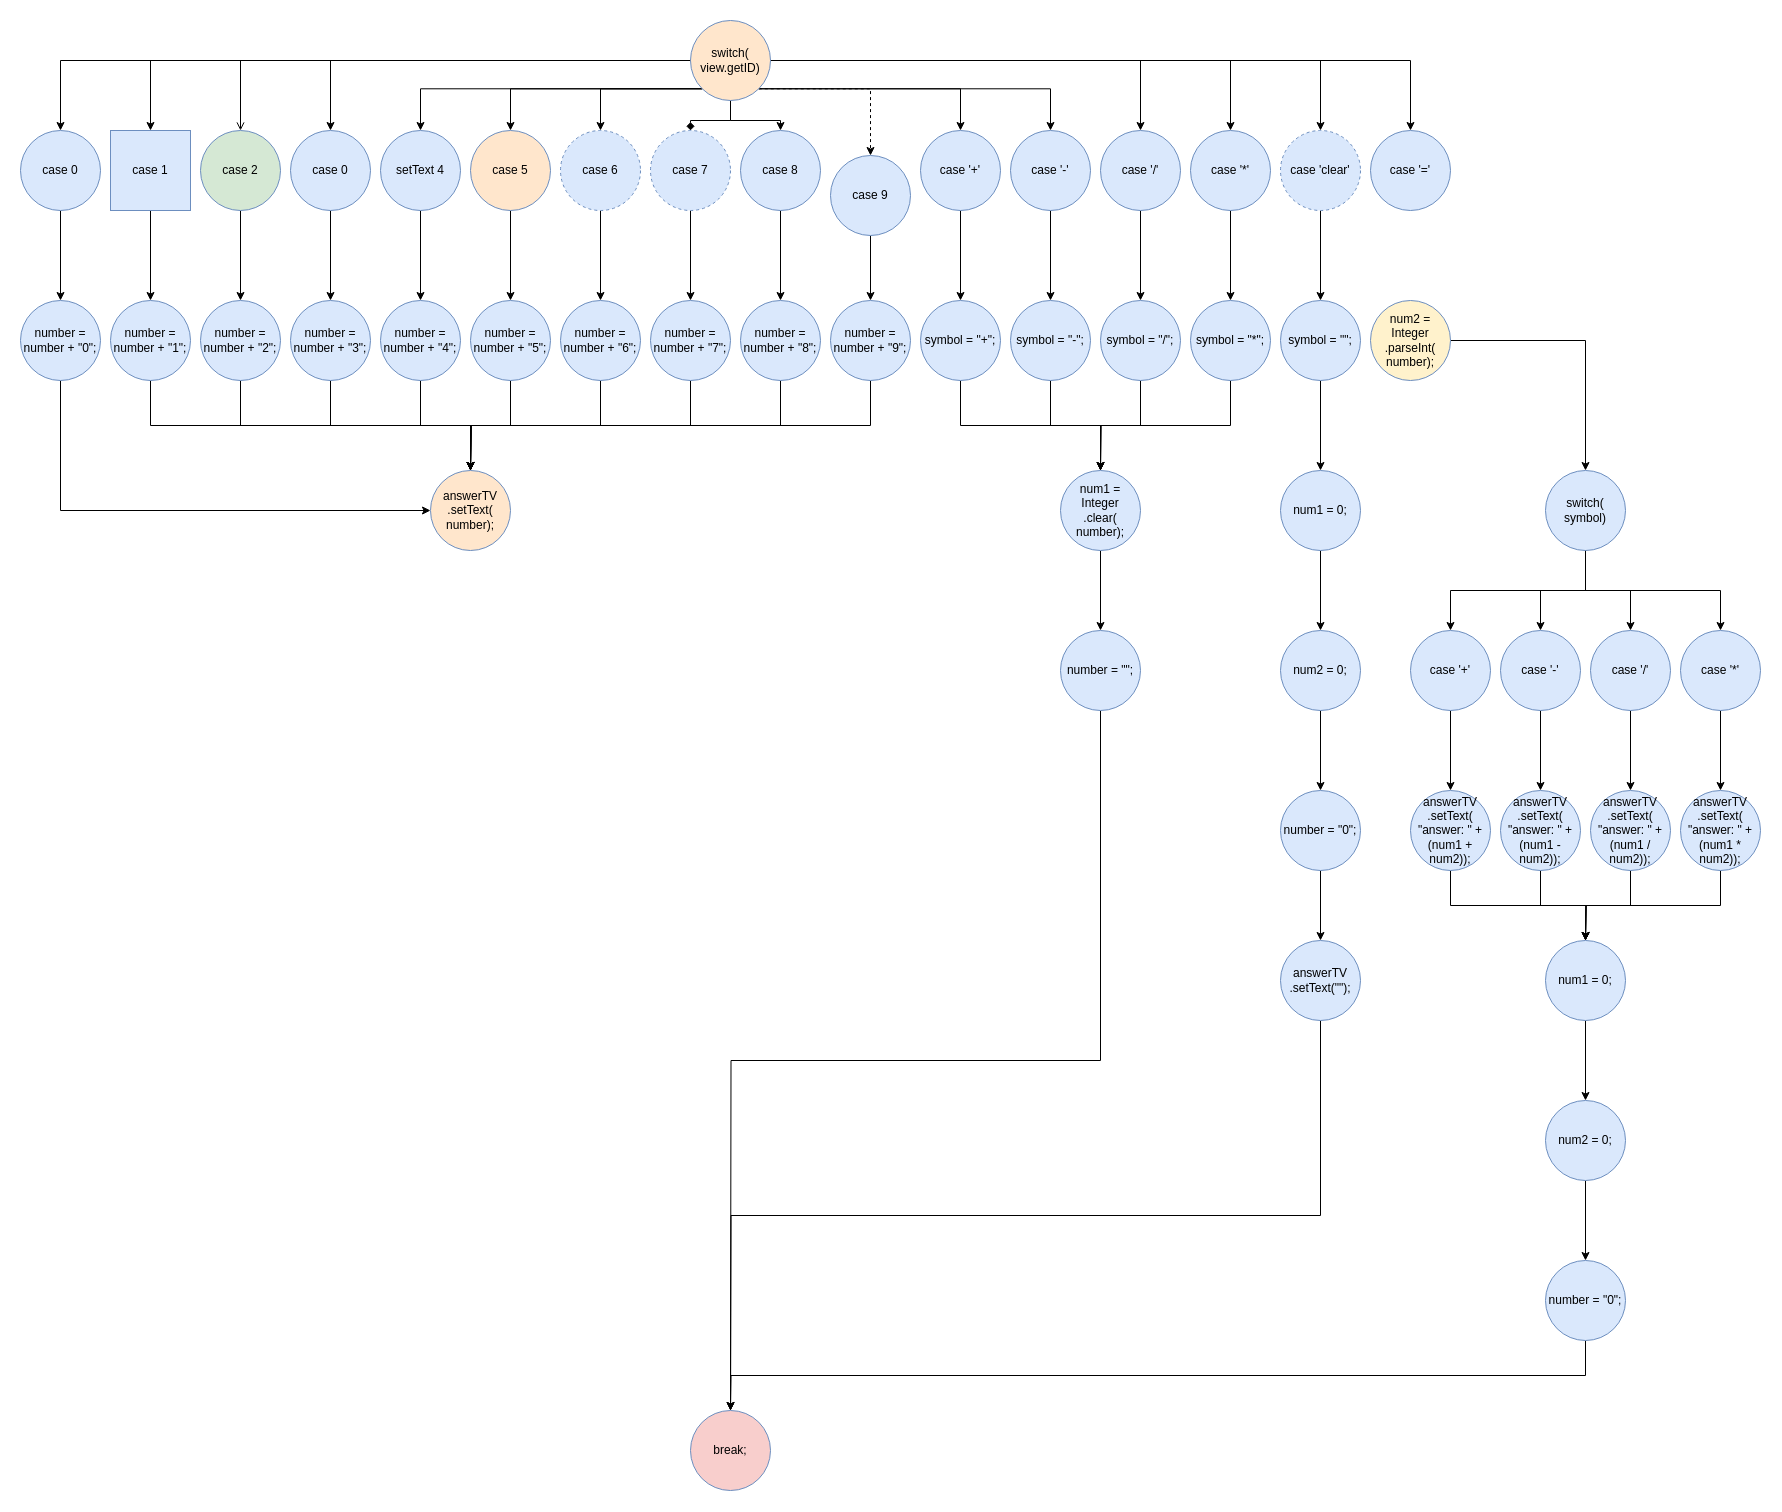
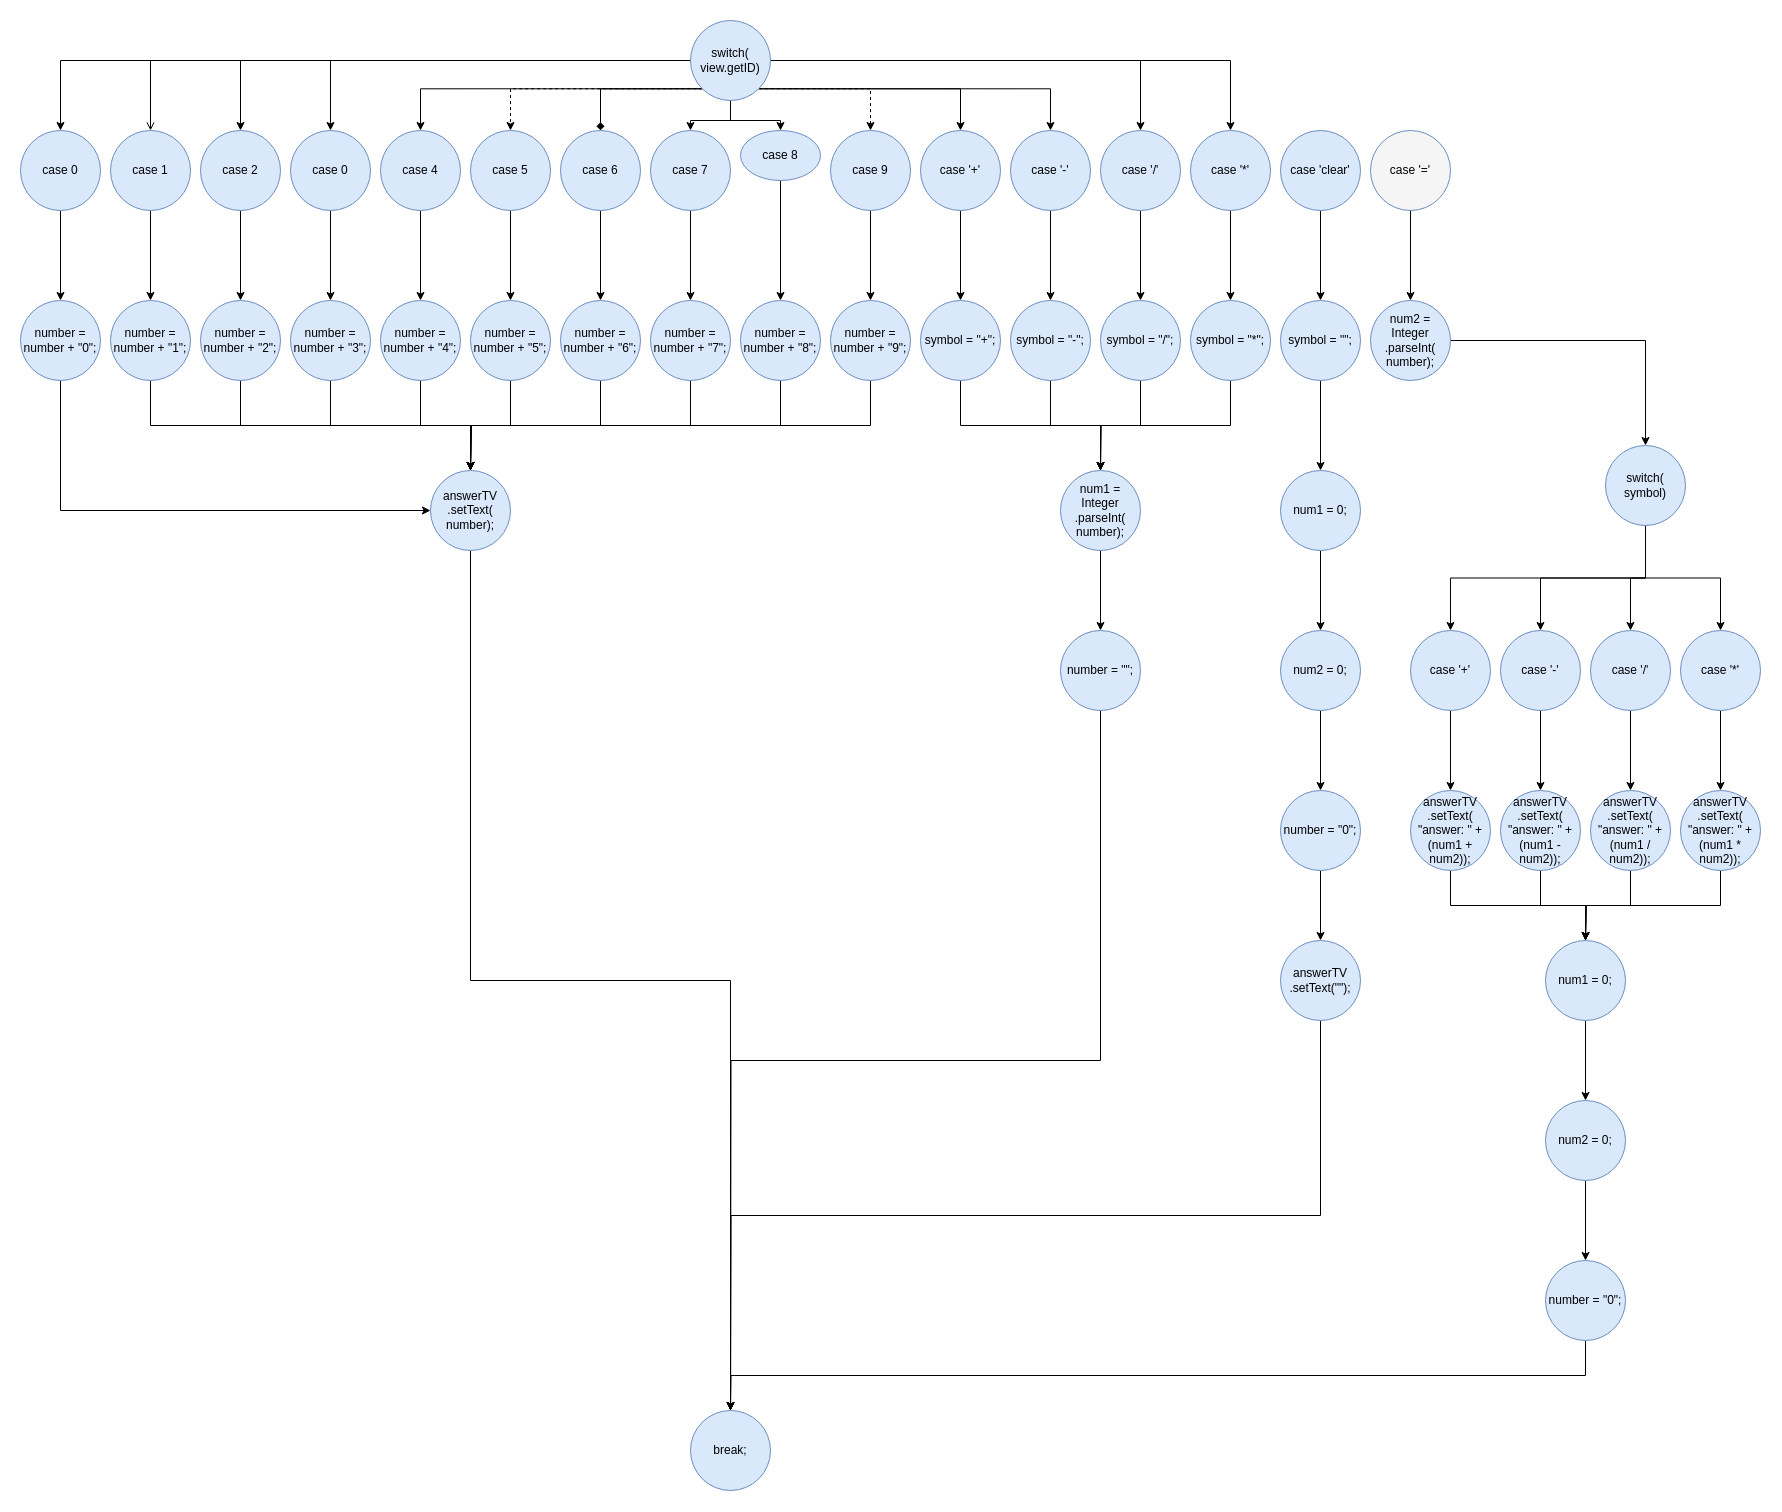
(731, 61) -> (731, 61)
(1398, 61) -> none
(1321, 93) -> none
(511, 107) -> (511, 107)
(692, 121) -> (692, 121)
(151, 122) -> (151, 124)
(601, 122) -> (601, 122)
(241, 124) -> (241, 122)
(151, 171) -> (151, 171)
(241, 171) -> (241, 171)
(421, 171) -> (421, 171)
(511, 171) -> (511, 171)
(601, 171) -> (601, 171)
(691, 171) -> (691, 171)
(781, 171) -> (781, 156)
(1321, 171) -> (1321, 171)
(1411, 171) -> (1411, 171)
(871, 196) -> (871, 171)
none -> (1411, 252)
(1411, 341) -> (1411, 341)
(471, 511) -> (471, 511)
(1101, 511) -> (1101, 511)
(1586, 511) -> (1646, 486)
none -> (471, 935)
(731, 1451) -> (731, 1451)
